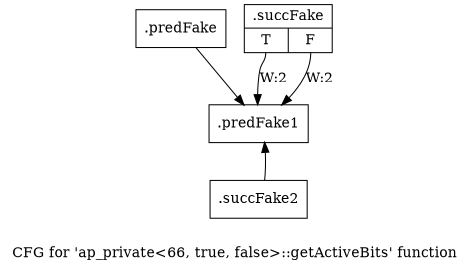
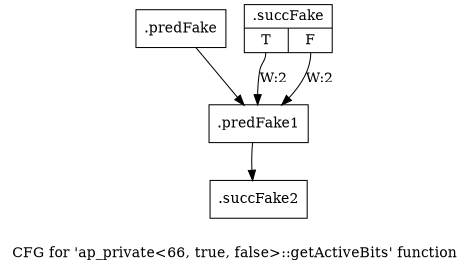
(265, 167) -> (252, 156)
